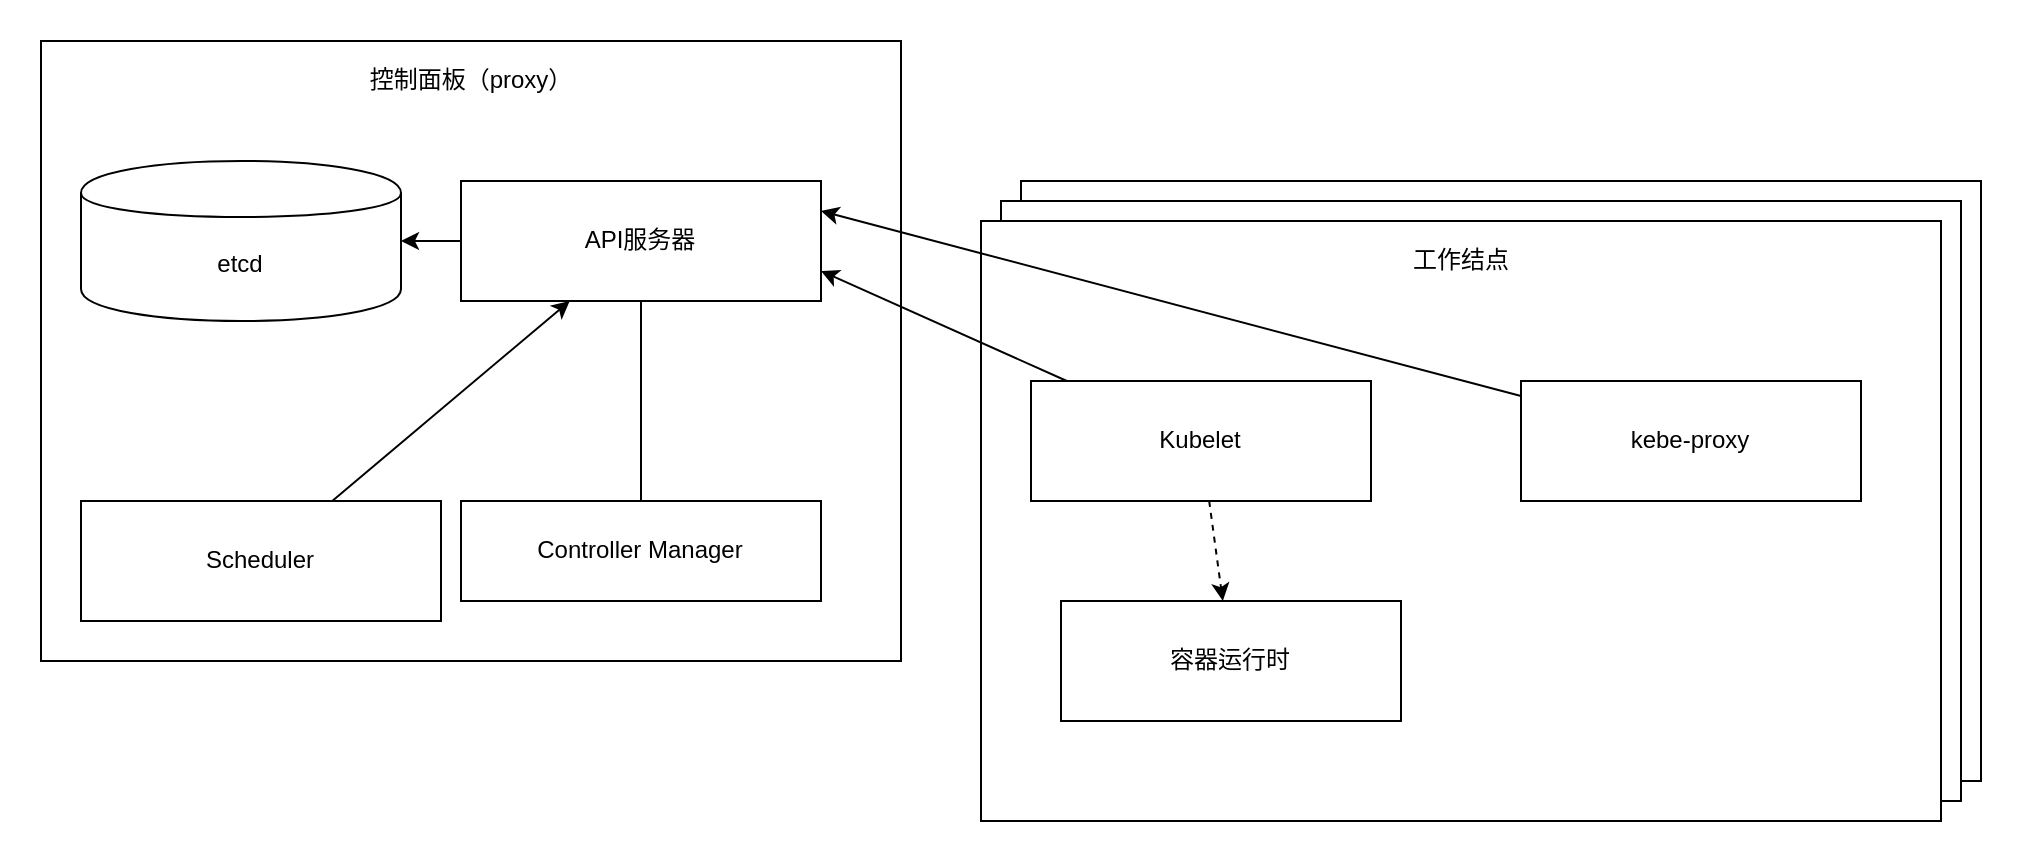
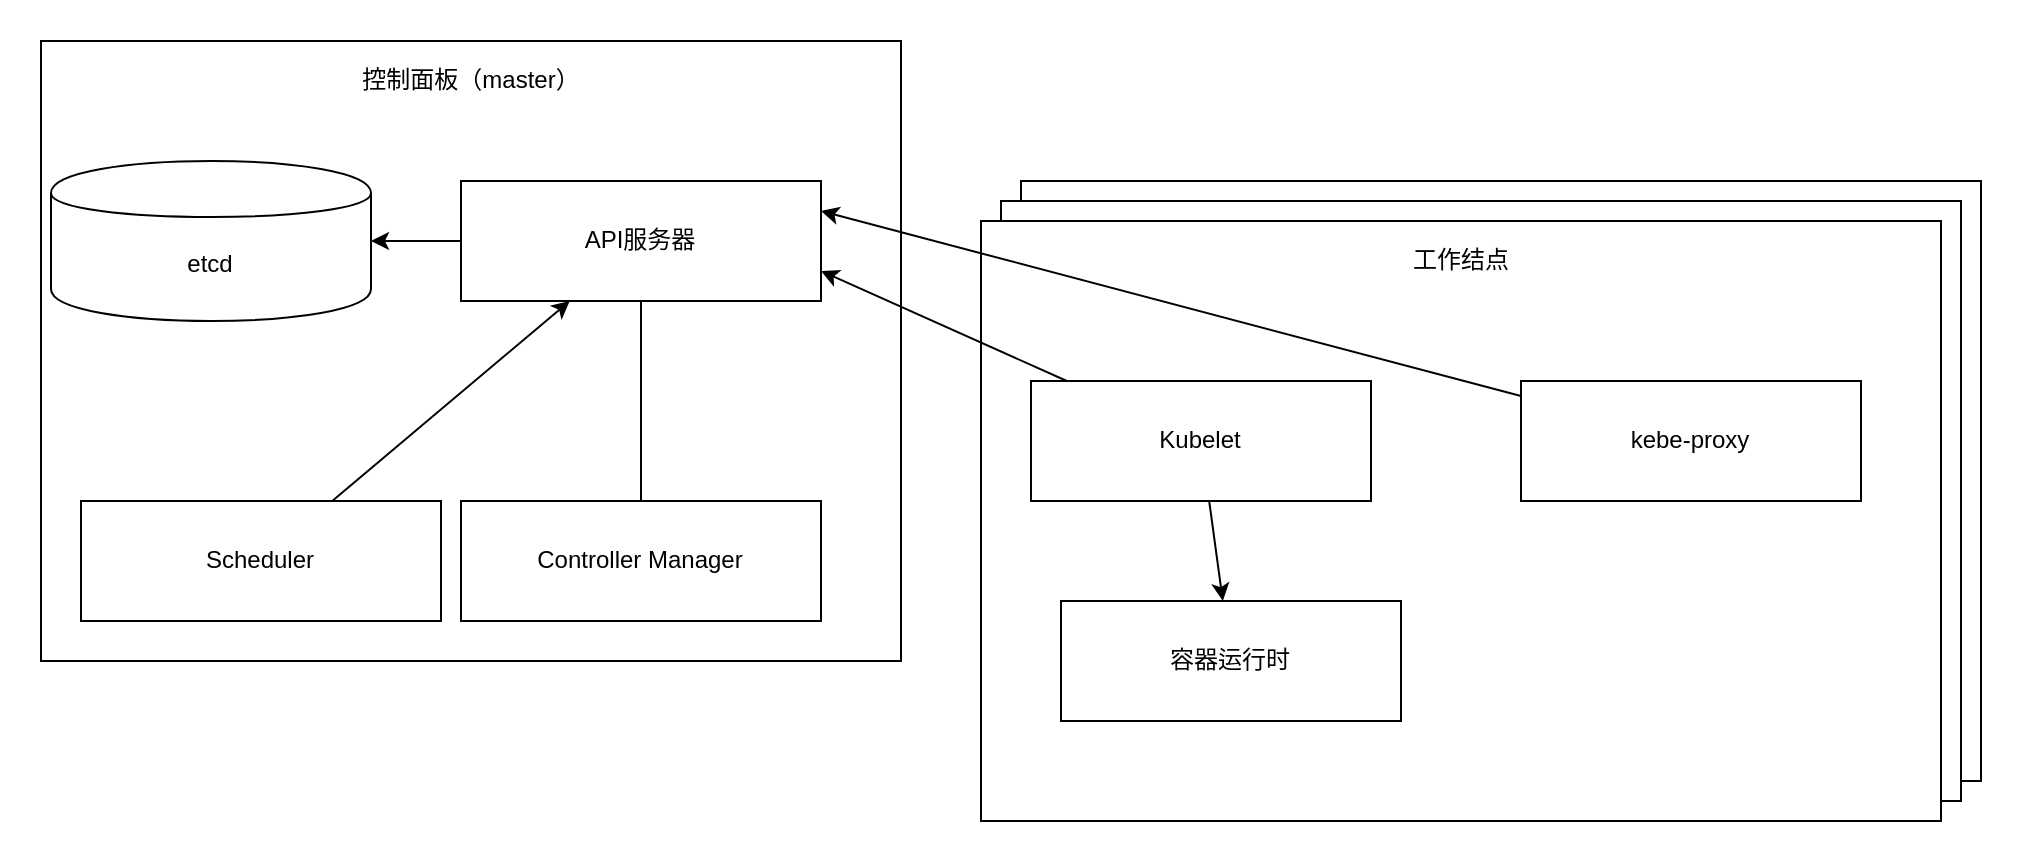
(472, 81) -> (472, 81)
(241, 241) -> (211, 241)
(1215, 545) -> (1215, 545)
(641, 551) -> (641, 561)
